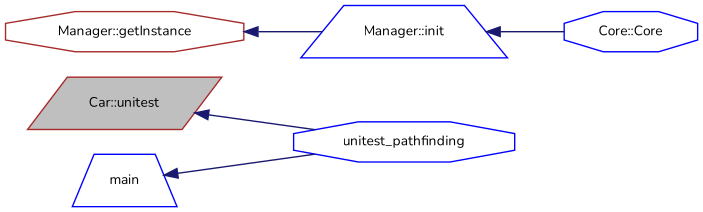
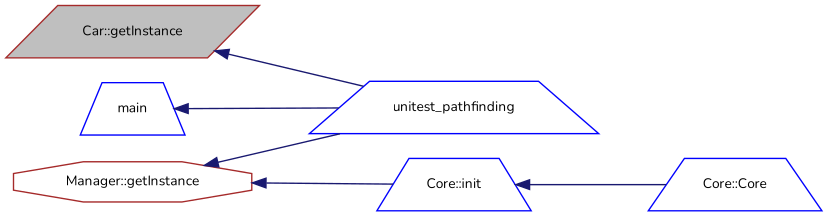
(404, 32) -> (454, 185)
(631, 32) -> (735, 185)
(125, 103) -> (133, 32)
(404, 142) -> (454, 107)
none -> (279, 148)
